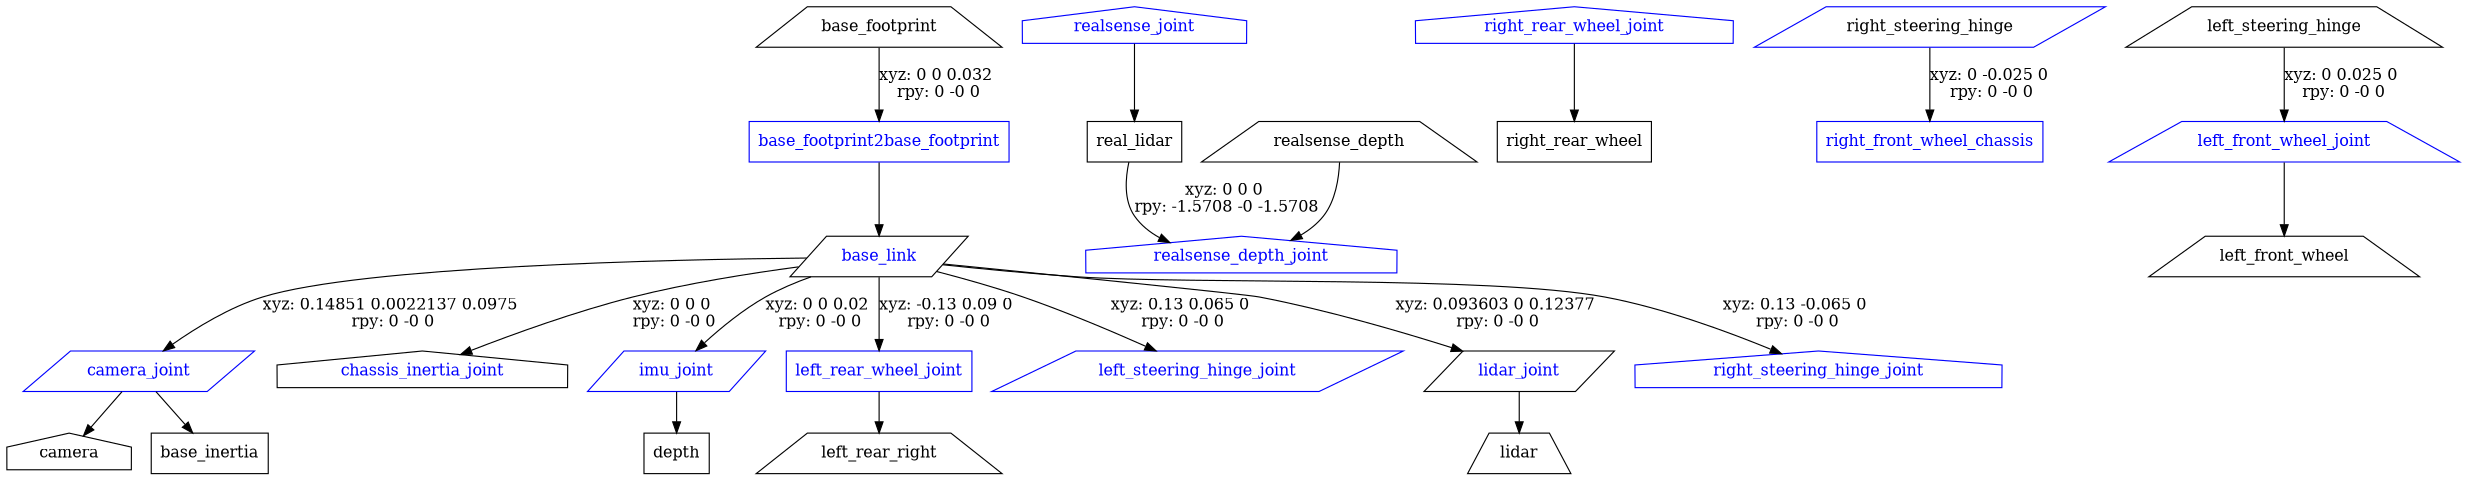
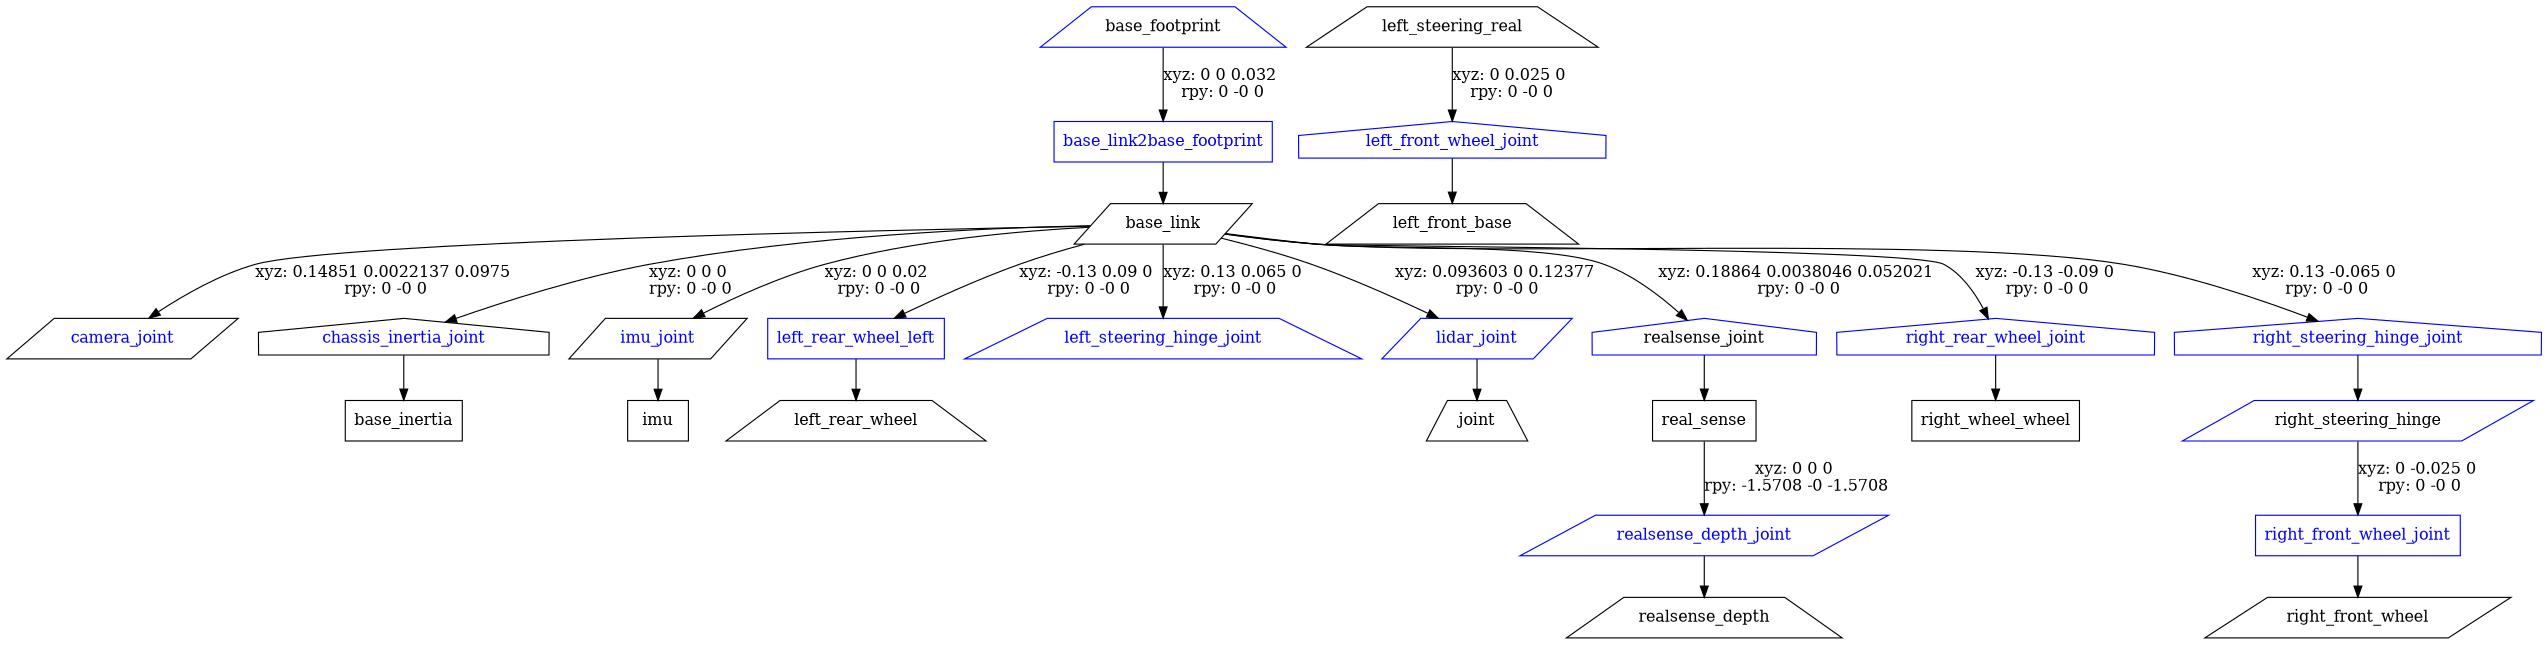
(879, 27) -> (1163, 27)
(1134, 27) -> (1704, 339)
(2284, 27) -> (1452, 27)
(879, 142) -> (1163, 142)
(1134, 142) -> (1704, 421)
(1574, 142) -> (1996, 421)
(1930, 142) -> (2358, 536)
(2284, 142) -> (1452, 142)
(1331, 204) -> (1704, 571)
none -> (1614, 249)
(879, 256) -> (1163, 224)
(1241, 256) -> (1704, 536)
none -> (1565, 256)
(2284, 256) -> (1452, 224)
(139, 371) -> (123, 339)
(677, 371) -> (658, 339)
(879, 371) -> (856, 339)
(1197, 371) -> (1163, 339)
(1519, 371) -> (1477, 339)
none -> (2358, 372)
(171, 408) -> (404, 372)
(69, 453) -> none
(677, 453) -> (658, 421)
(879, 453) -> (856, 421)
(1519, 453) -> (1477, 421)
none -> (2358, 618)
